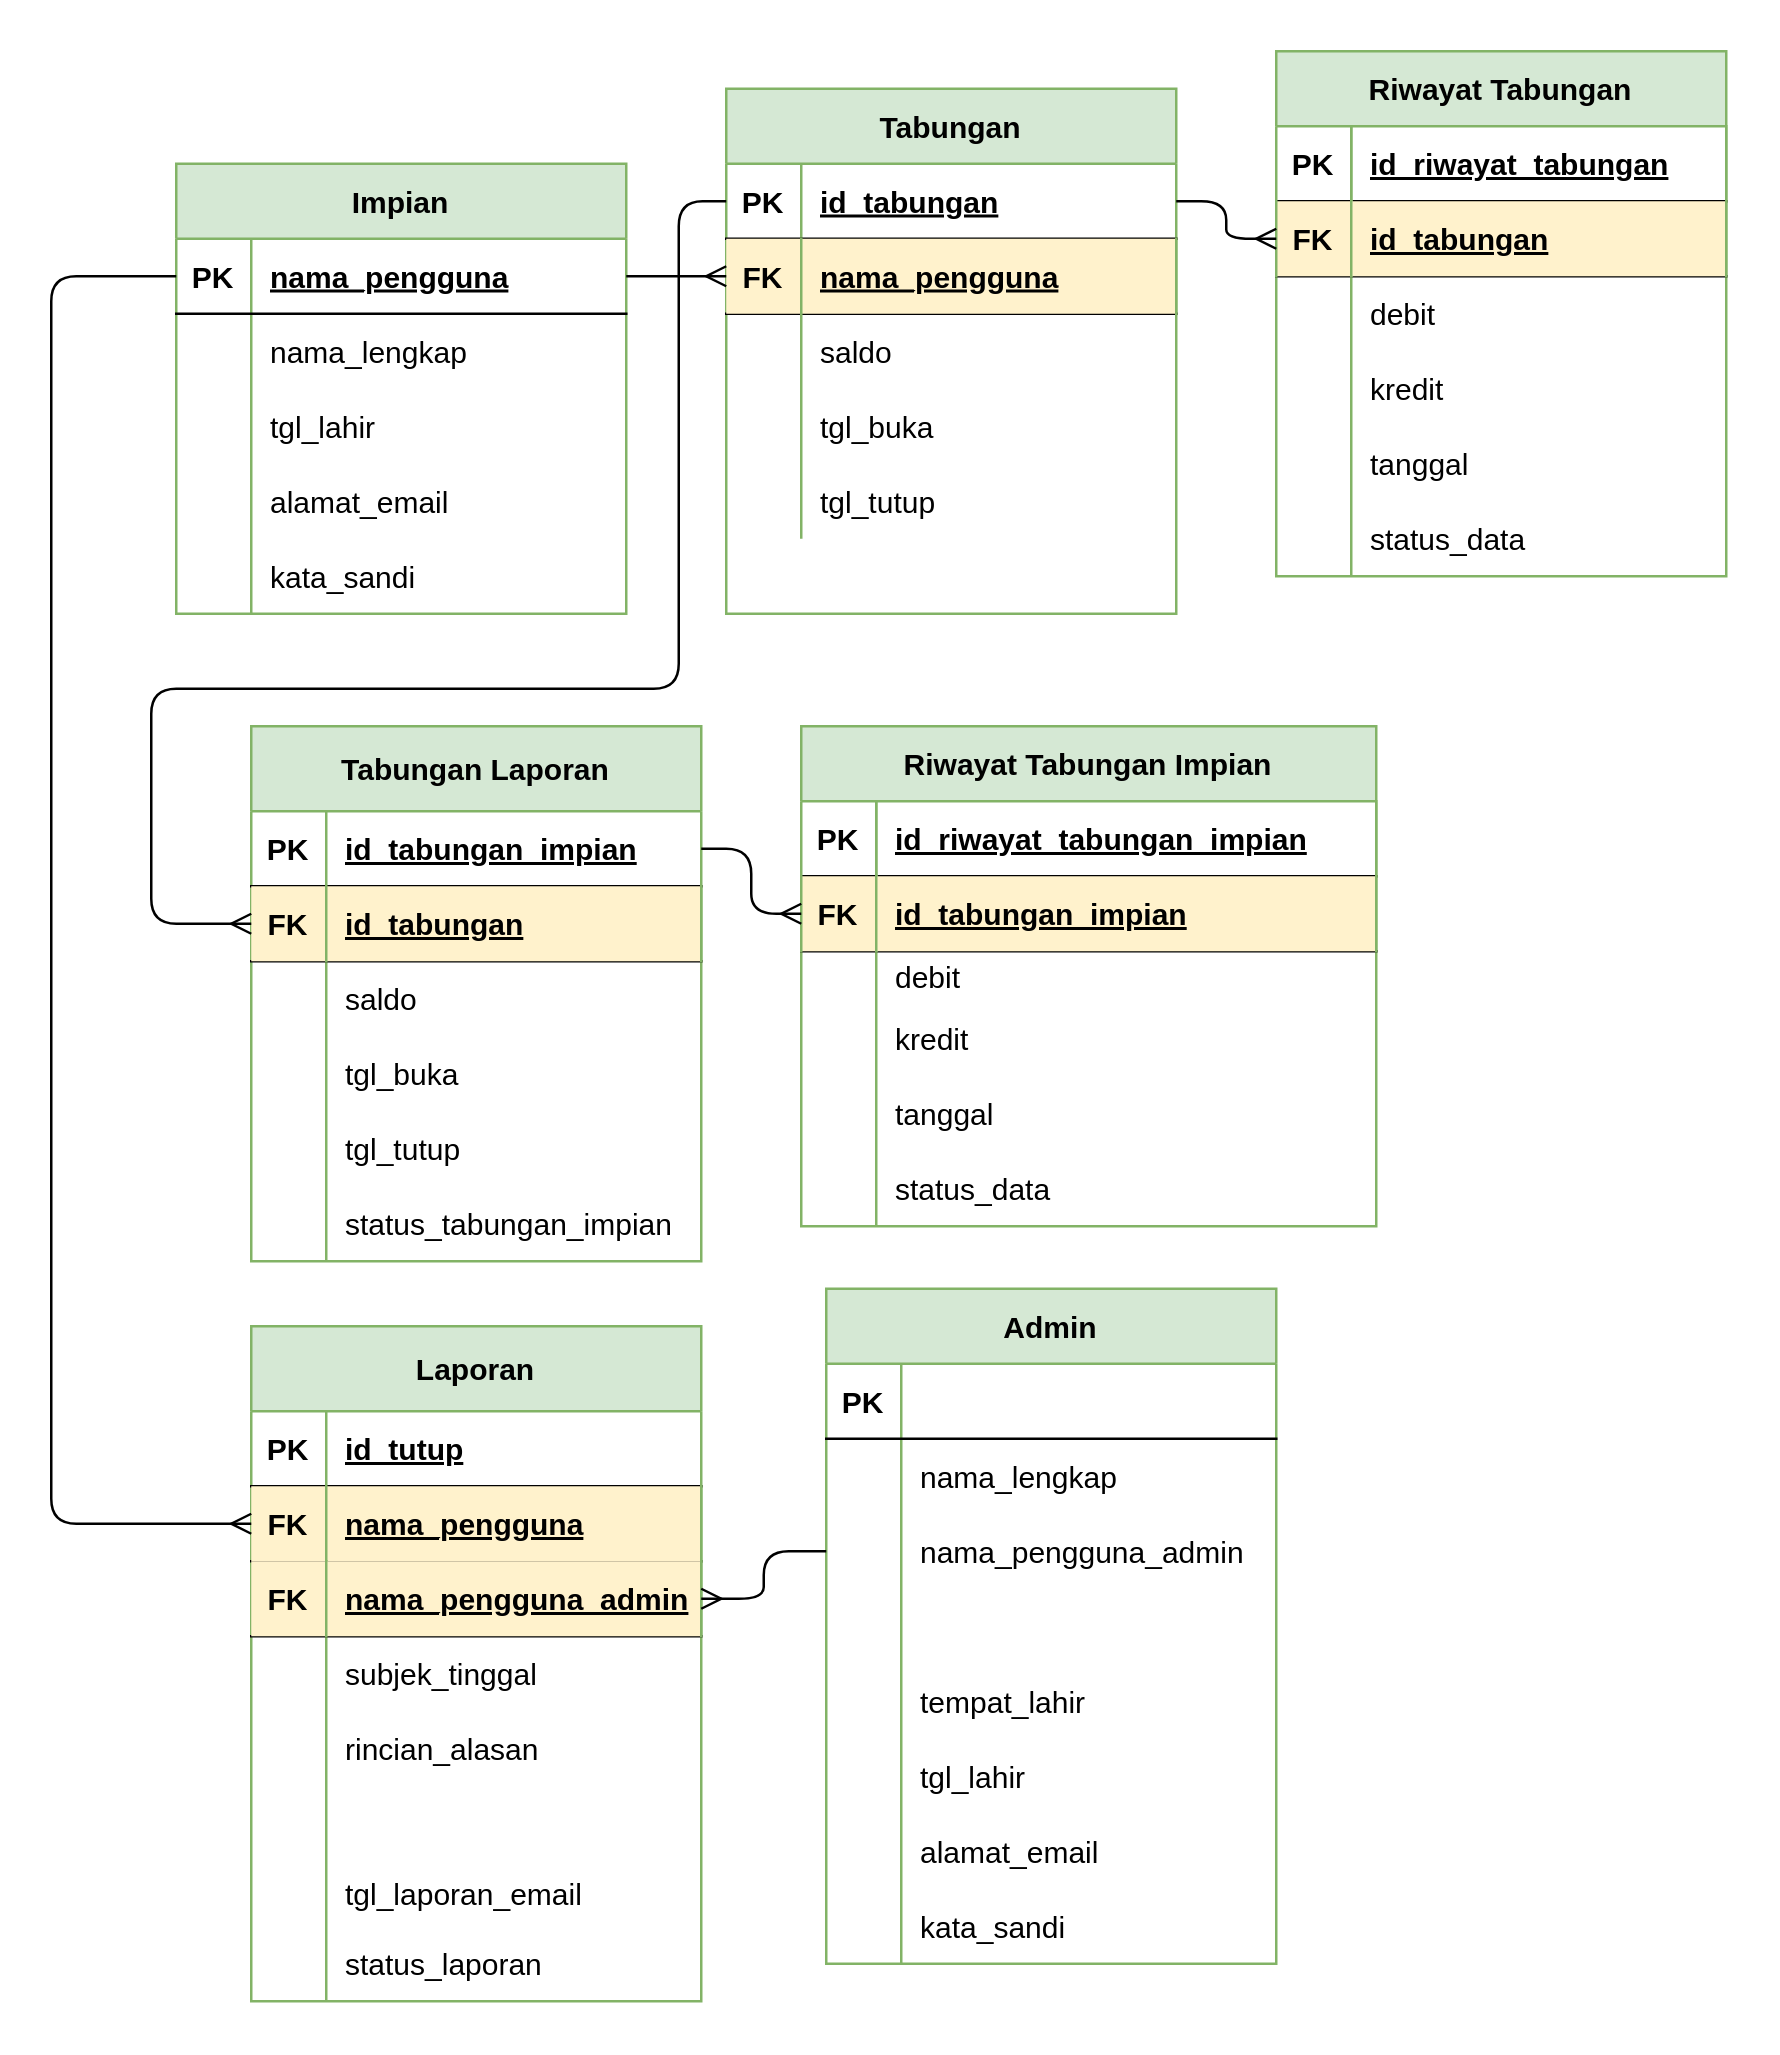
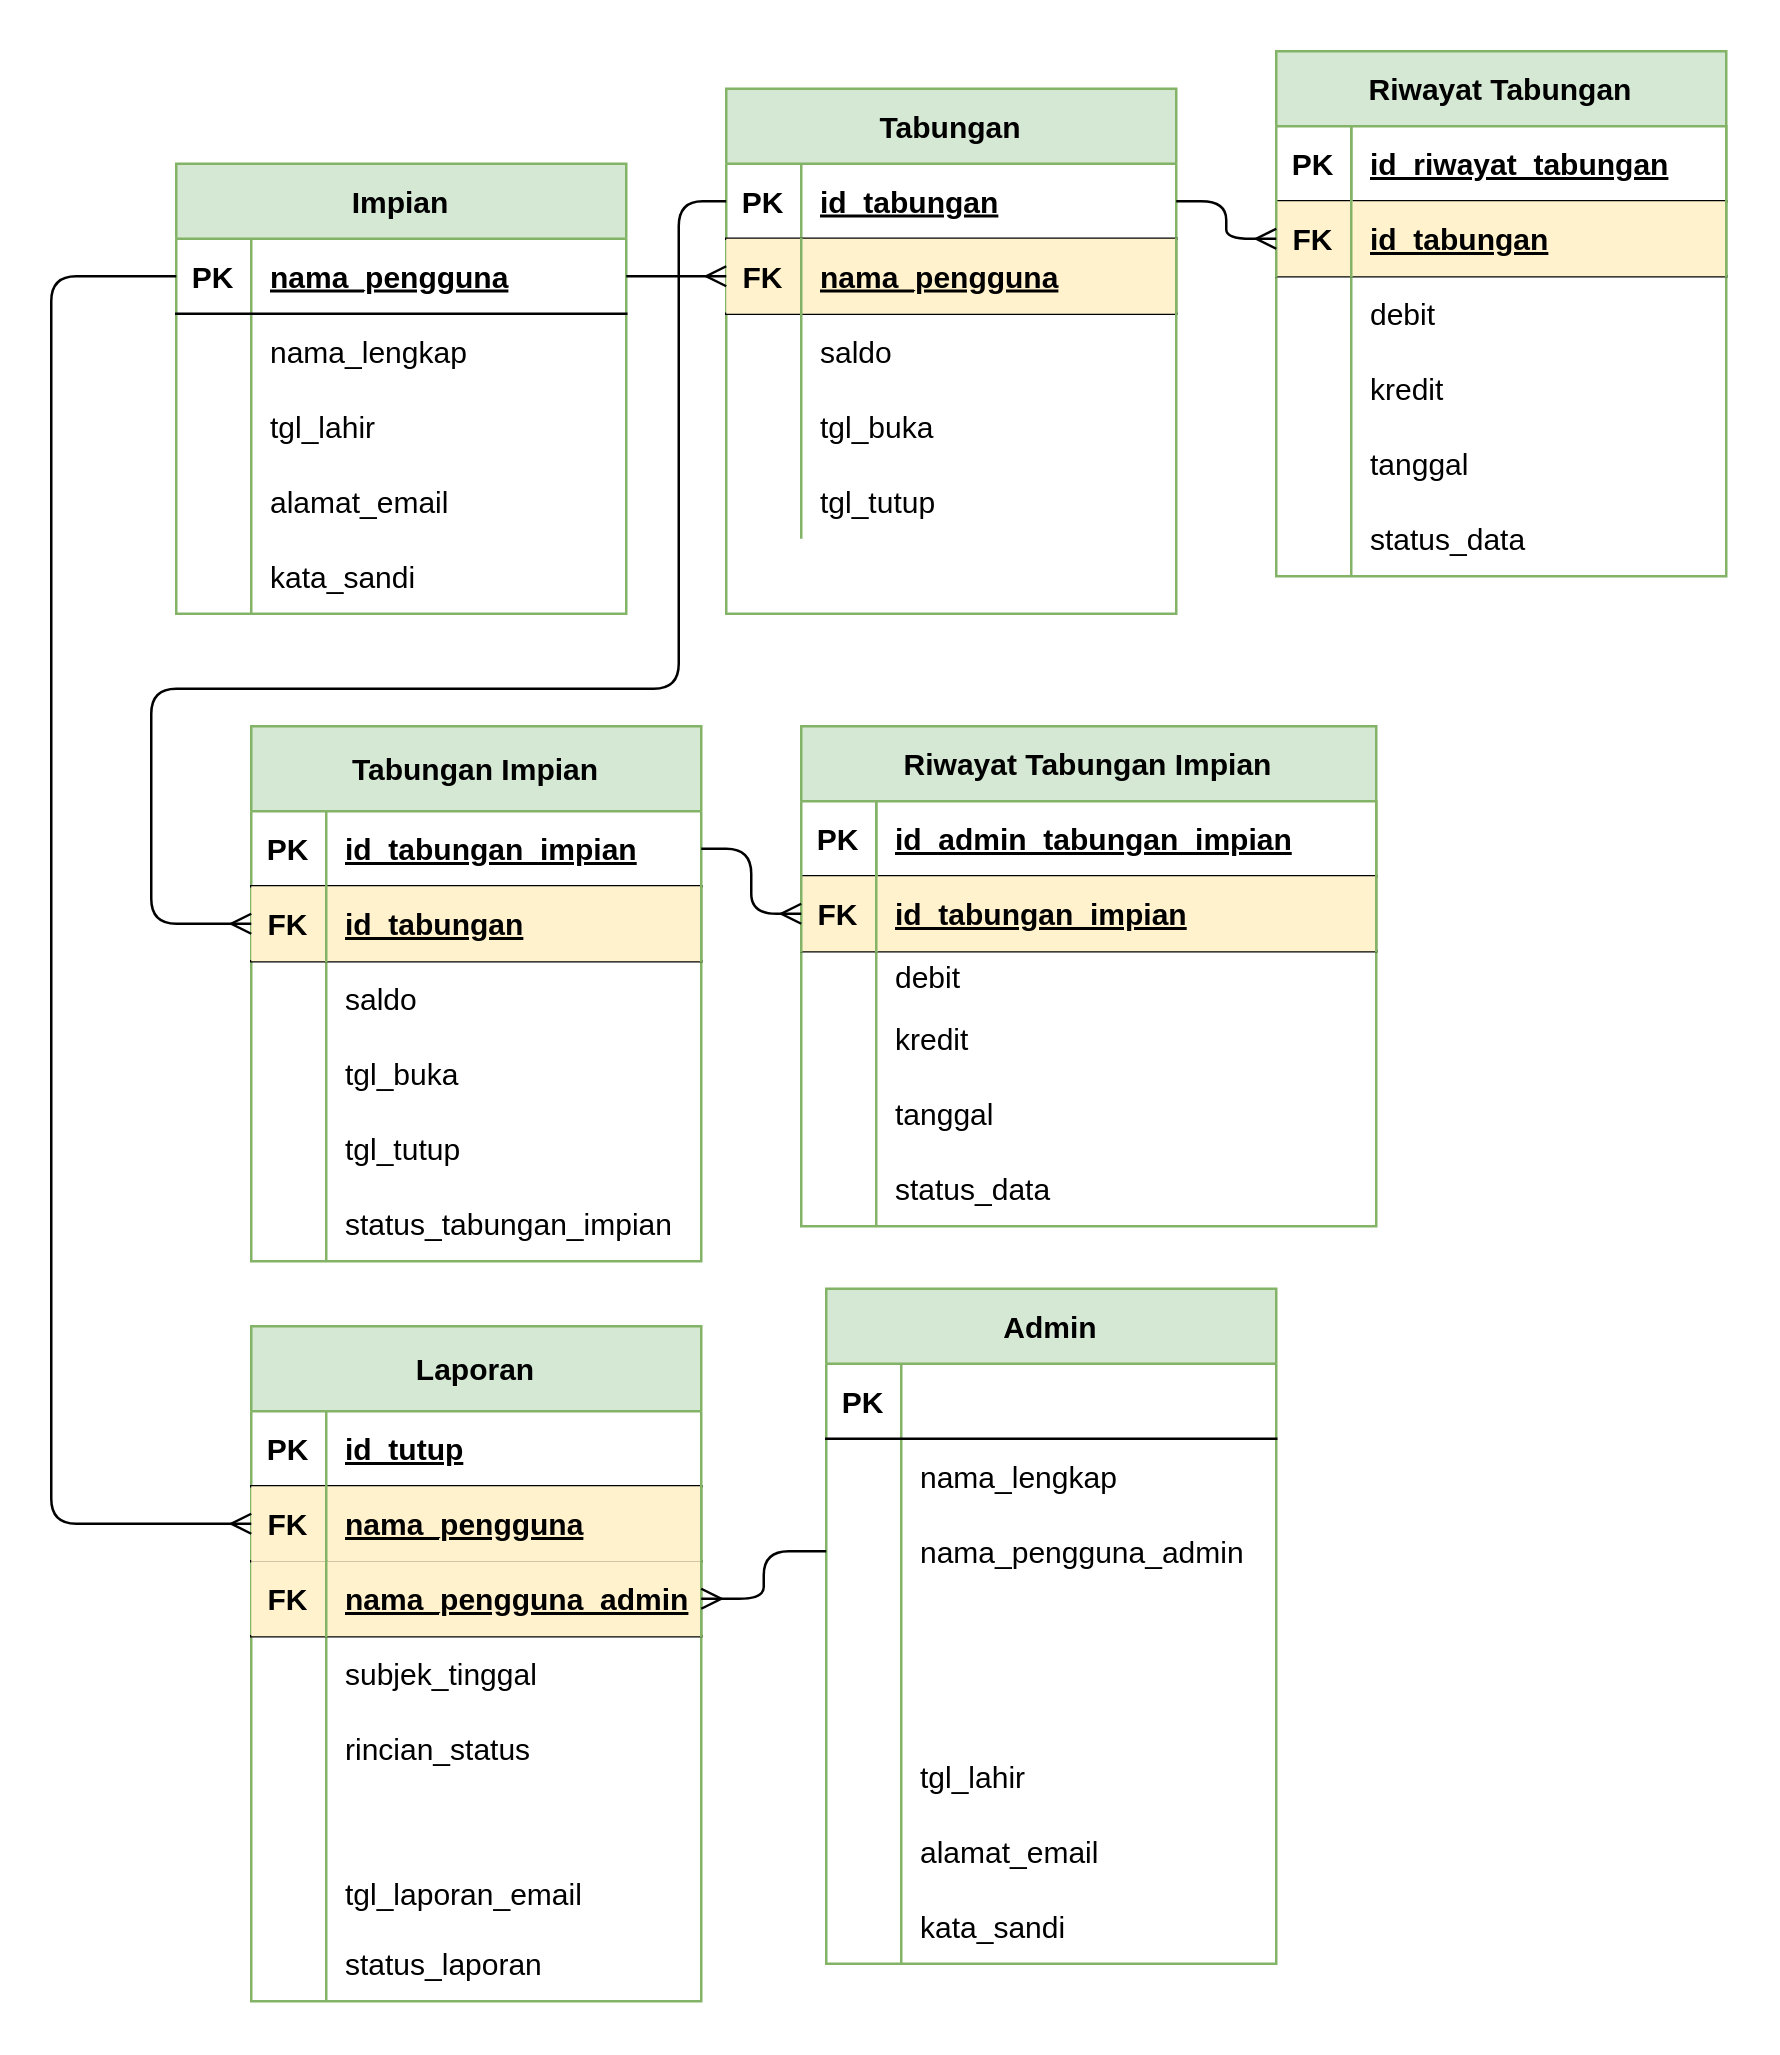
(475, 770) -> (475, 770)
(1098, 840) -> (1081, 840)
(1089, 1701) -> none
(451, 1750) -> (455, 1750)
